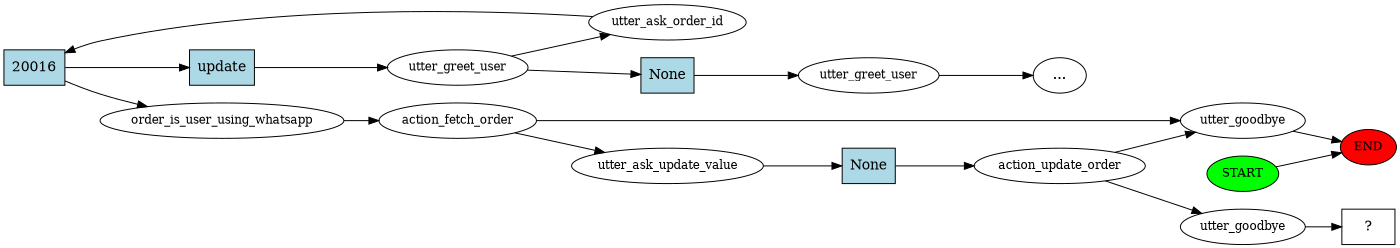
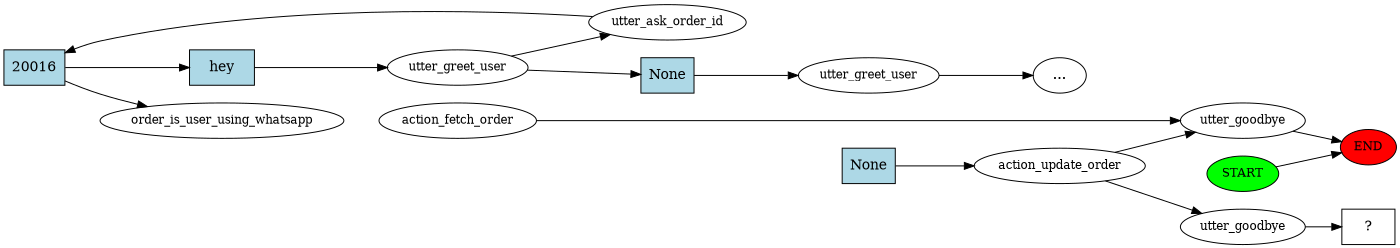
(222, 68) -> (222, 68)
(356, 121) -> none
(667, 166) -> none
